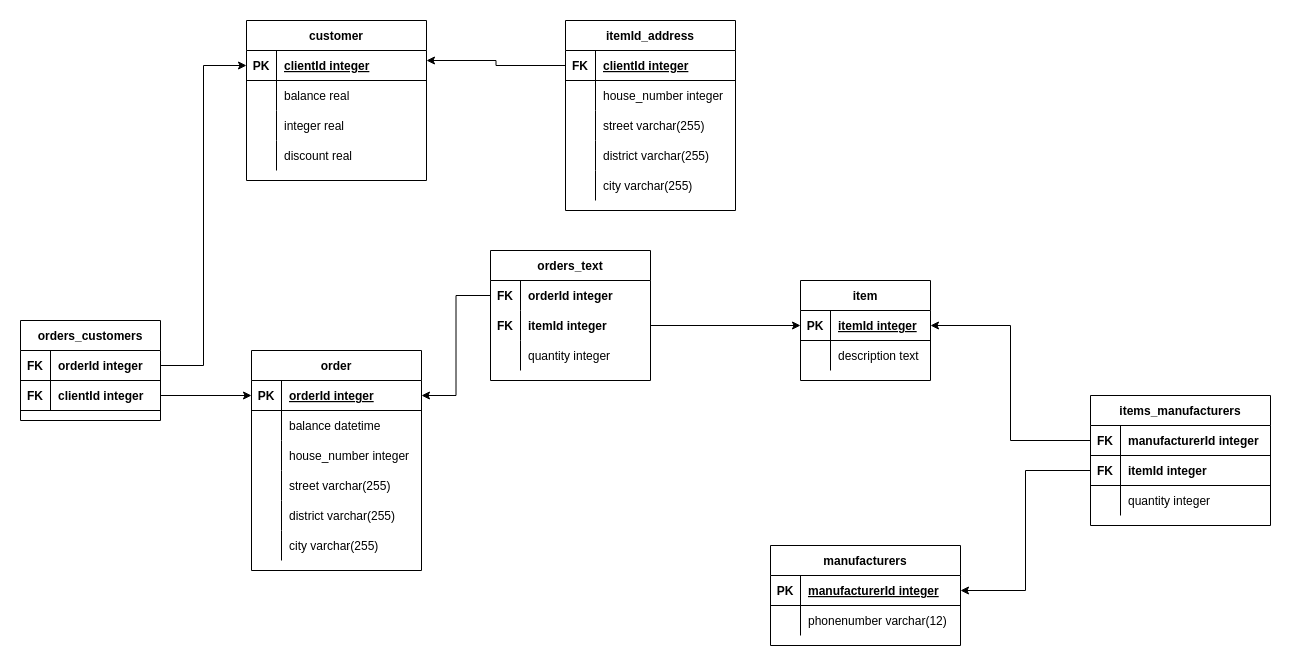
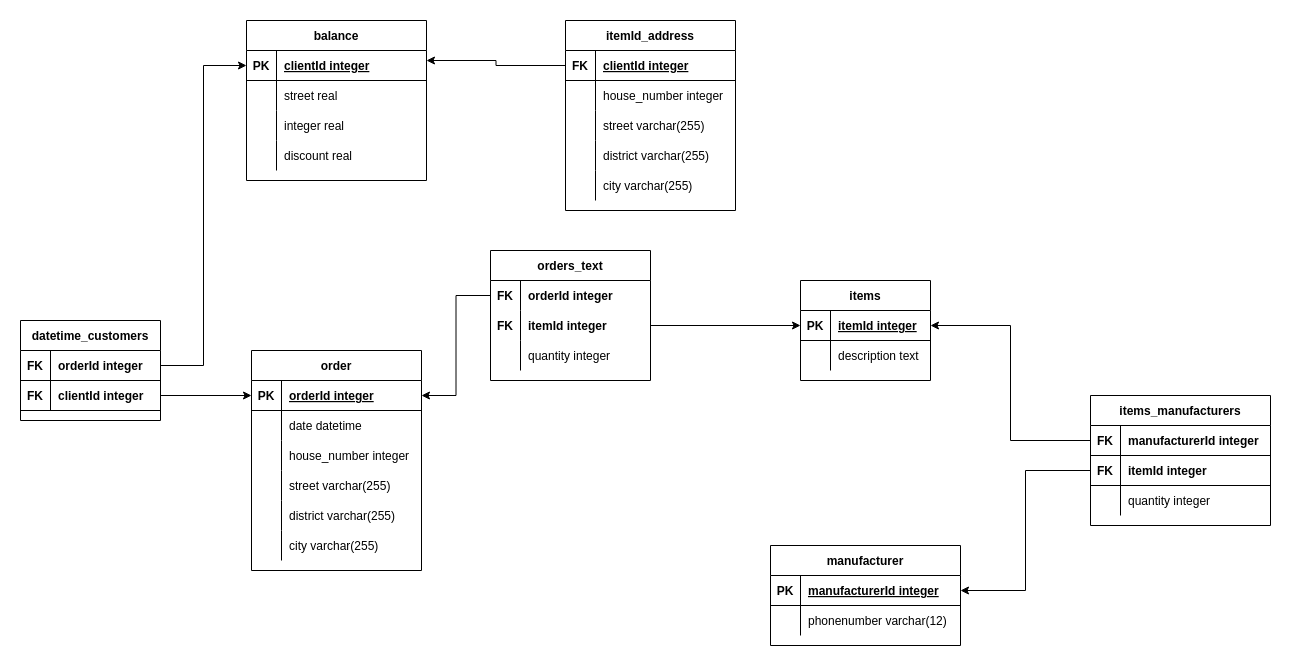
(336, 36) -> (336, 36)
(320, 96) -> (318, 96)
(865, 296) -> (865, 296)
(90, 336) -> (90, 336)
(338, 426) -> (330, 426)
(865, 561) -> (865, 561)
